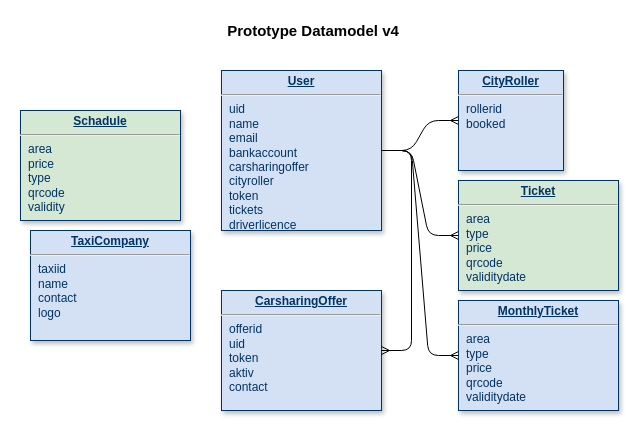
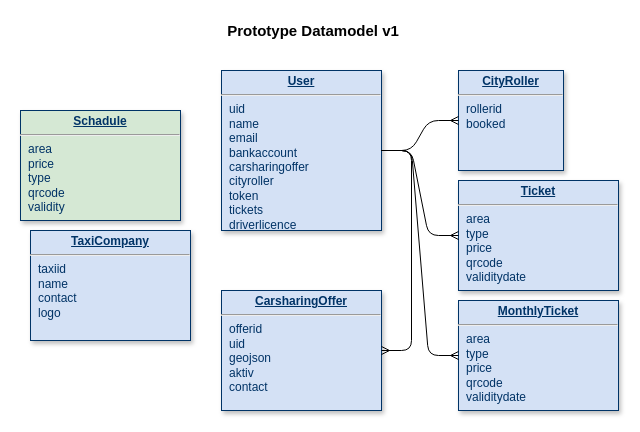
(314, 31) -> (314, 31)
(539, 236) -> (539, 236)
(270, 334) -> (270, 334)
